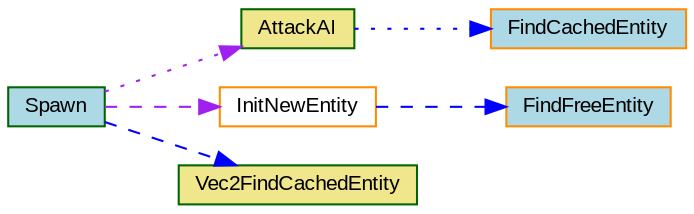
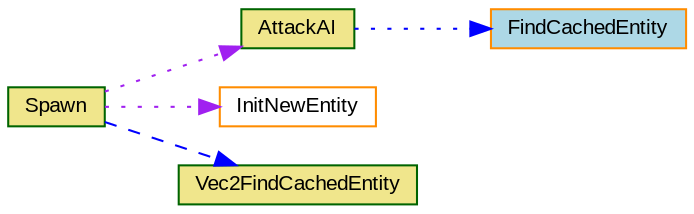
(56, 107) -> (56, 107)
(152, 107) -> (152, 107)
(589, 107) -> none
